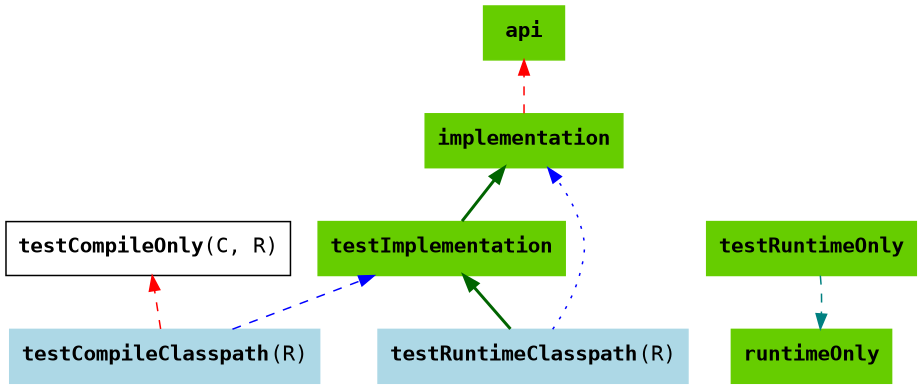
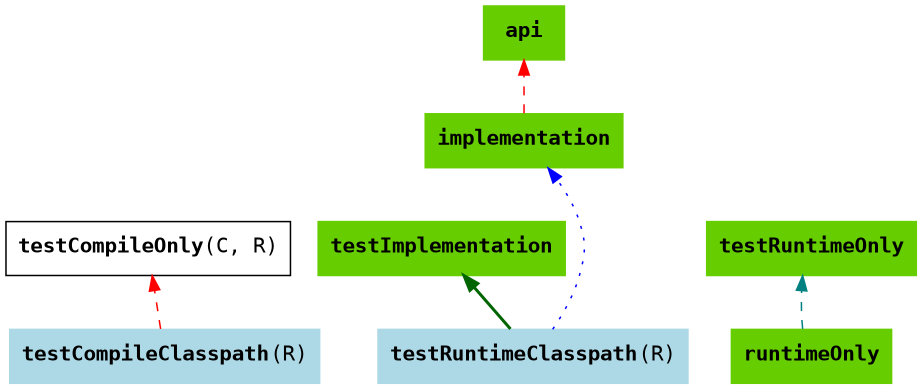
(478, 201) -> none
(822, 295) -> (801, 310)
(296, 305) -> none
